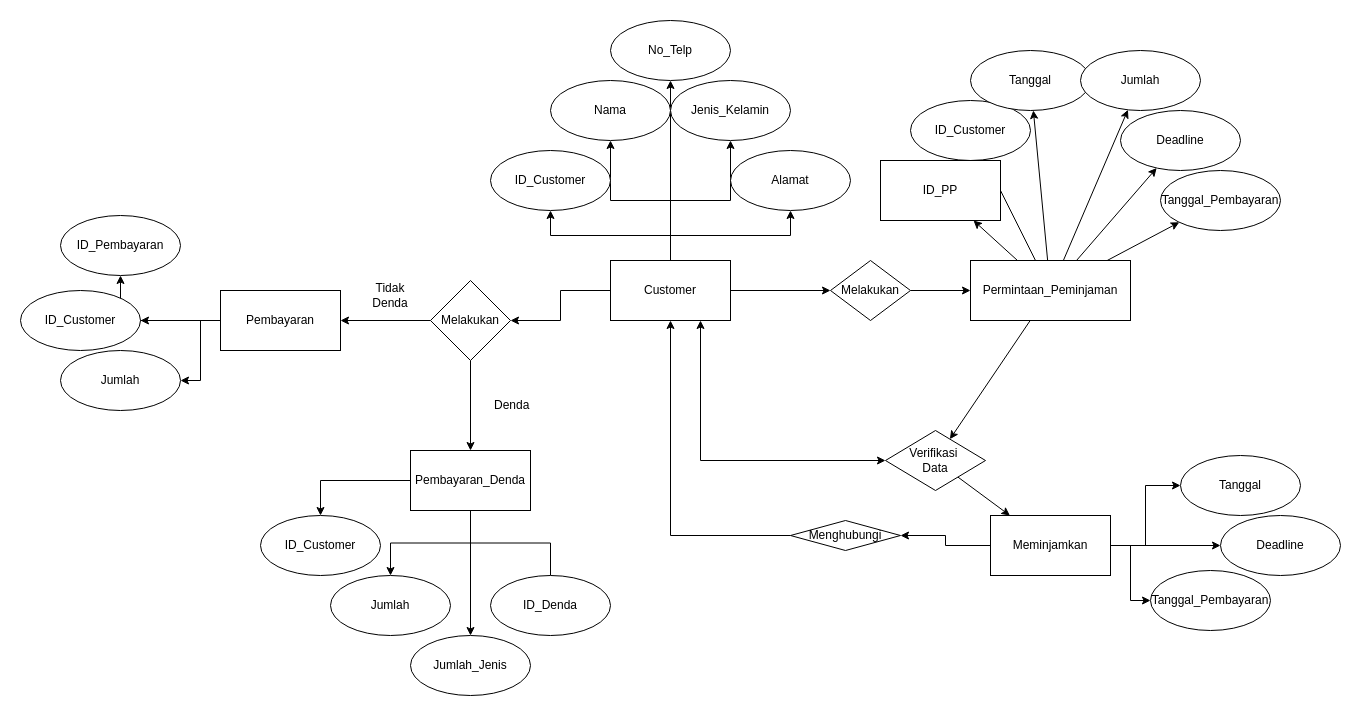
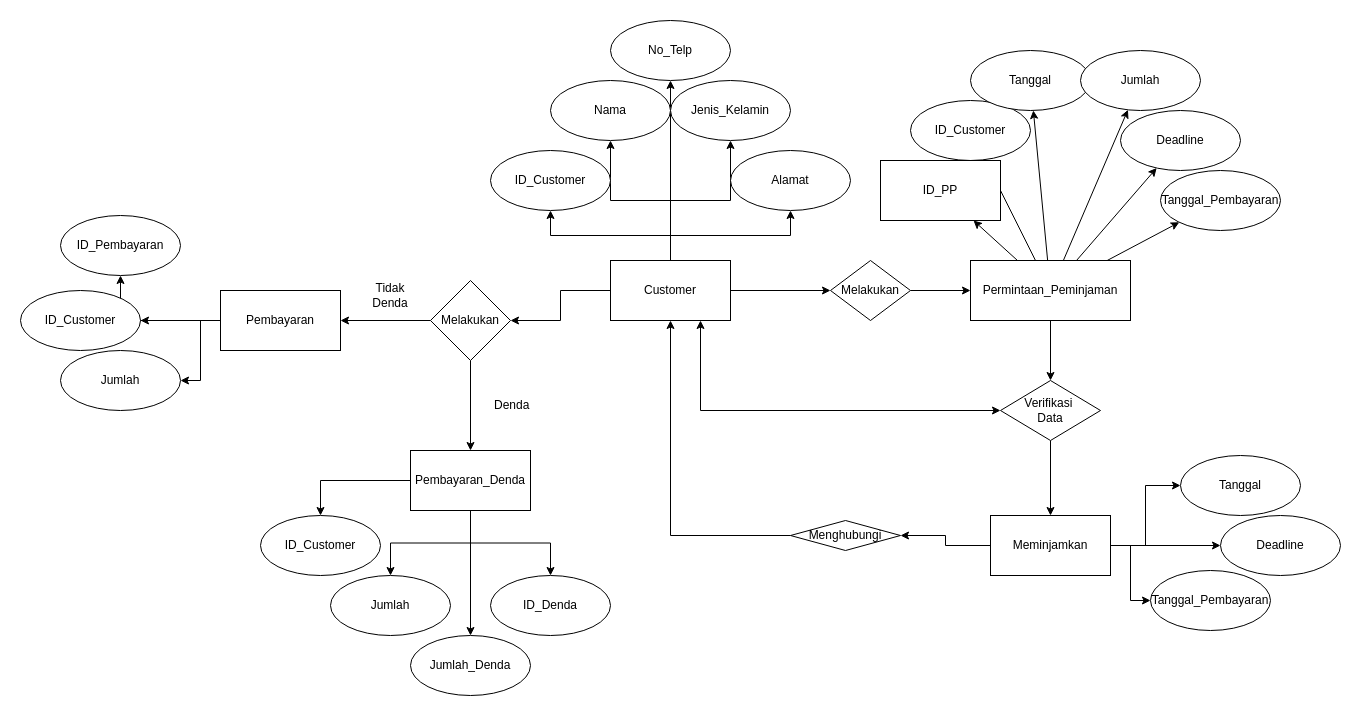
(936, 461) -> (1051, 411)
(551, 570) -> (551, 567)
(471, 666) -> (471, 666)
